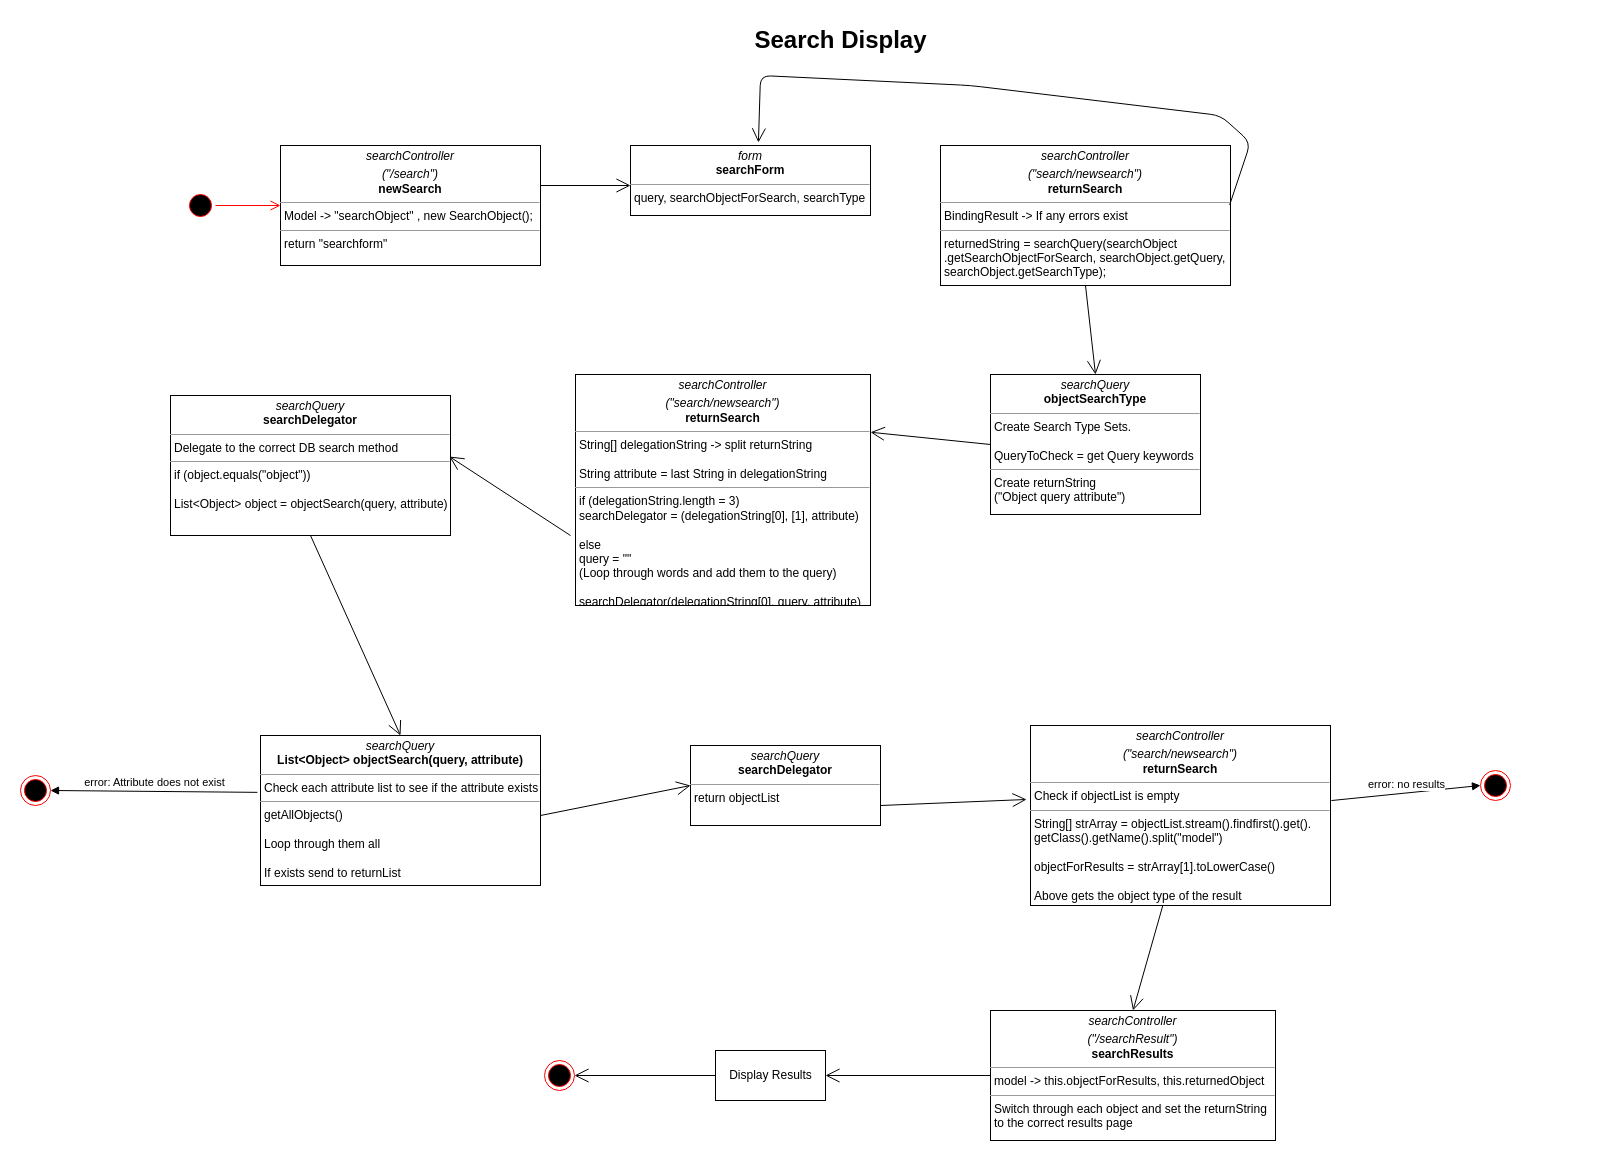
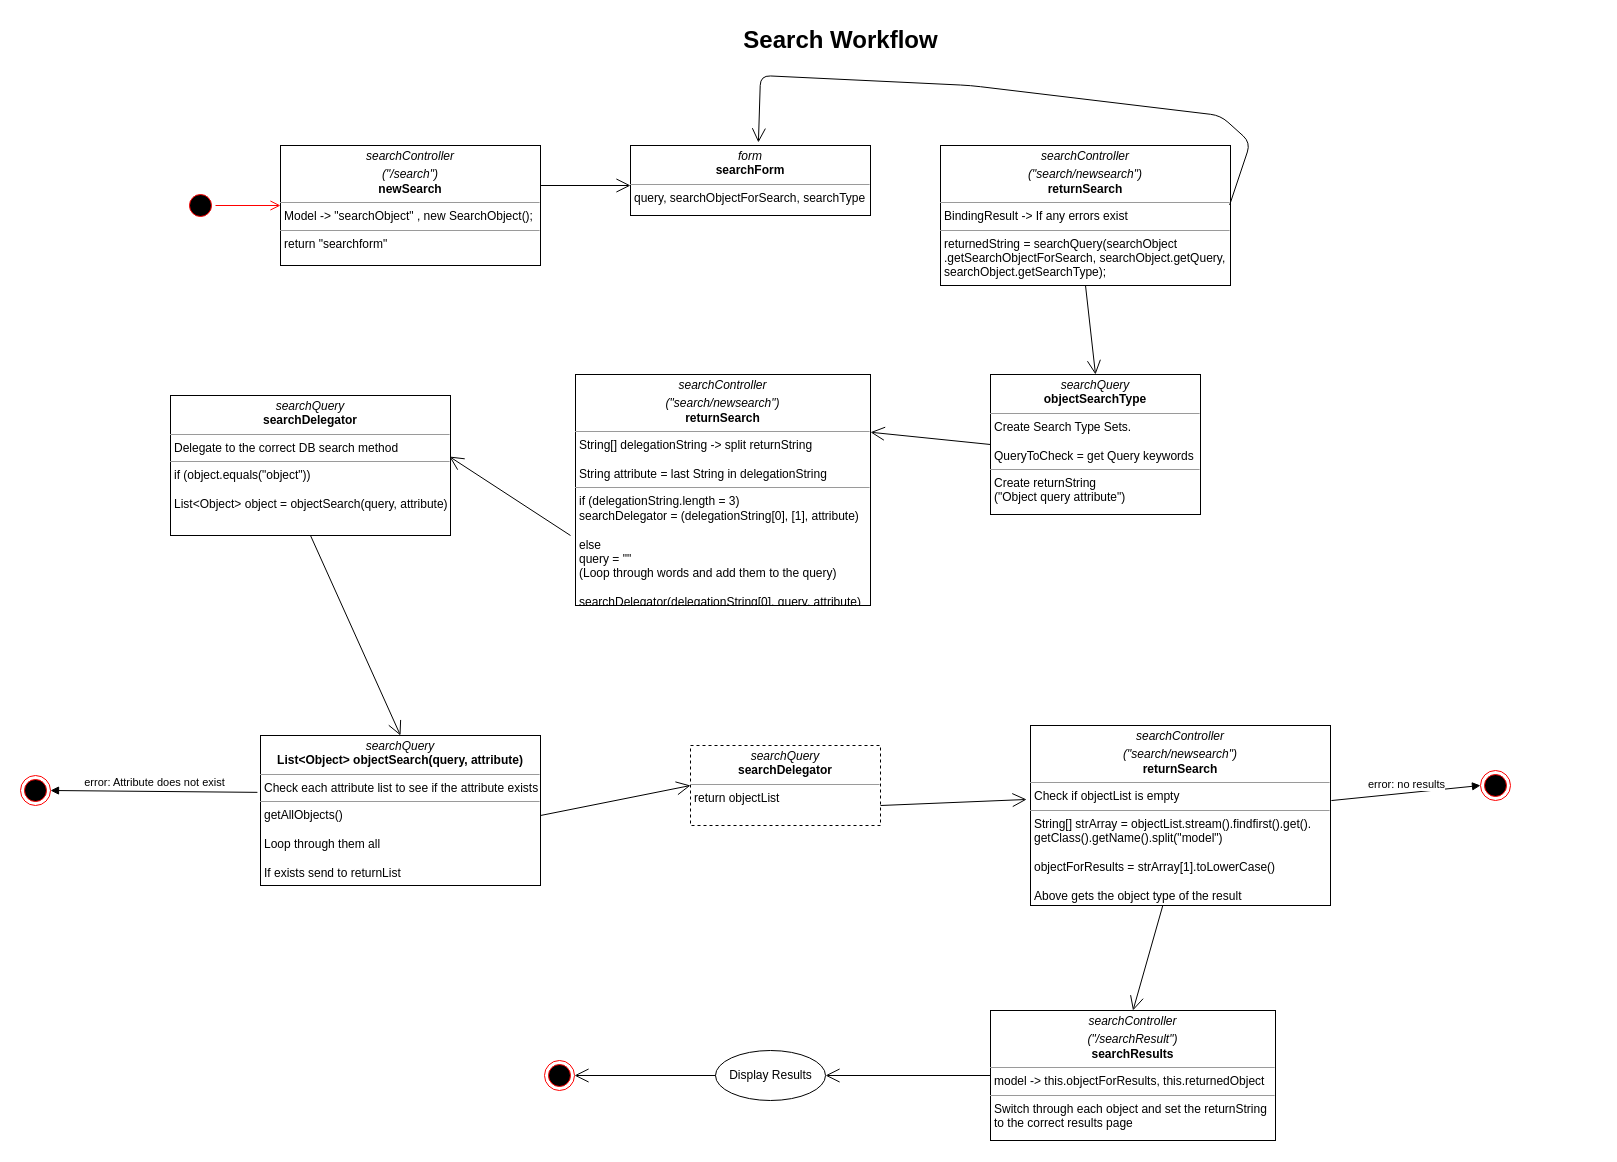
(841, 41) -> (841, 41)
(786, 786) -> (786, 786)
(771, 1076) -> (771, 1076)
